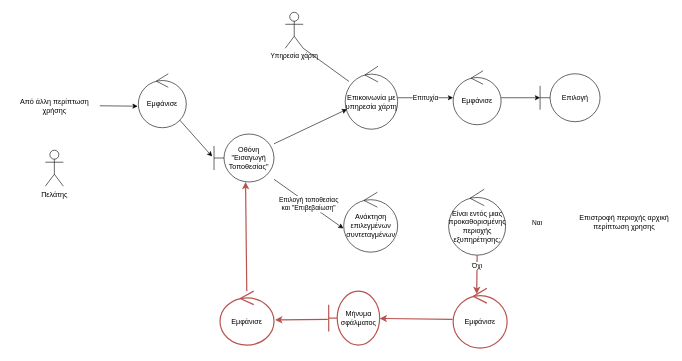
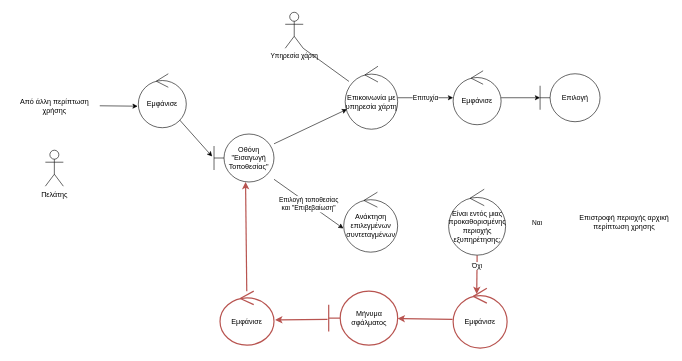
(354, 318) -> (363, 318)
